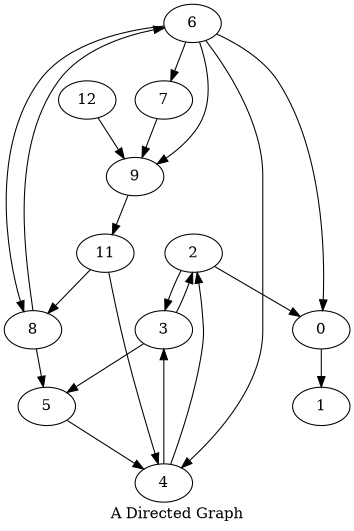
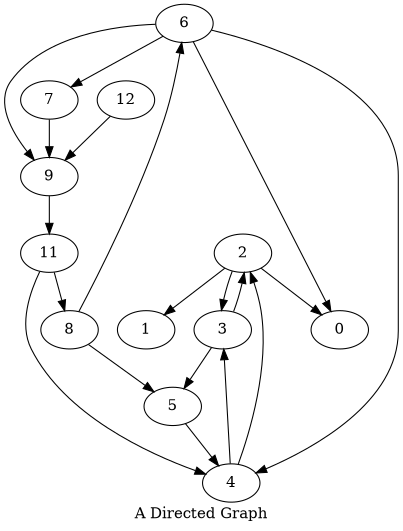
(20, 120) -> none
(321, 363) -> (199, 288)
